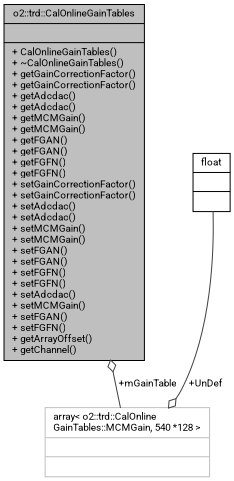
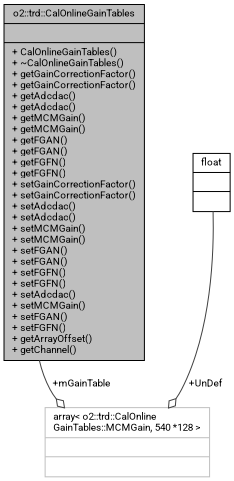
(117, 390) -> (46, 381)
